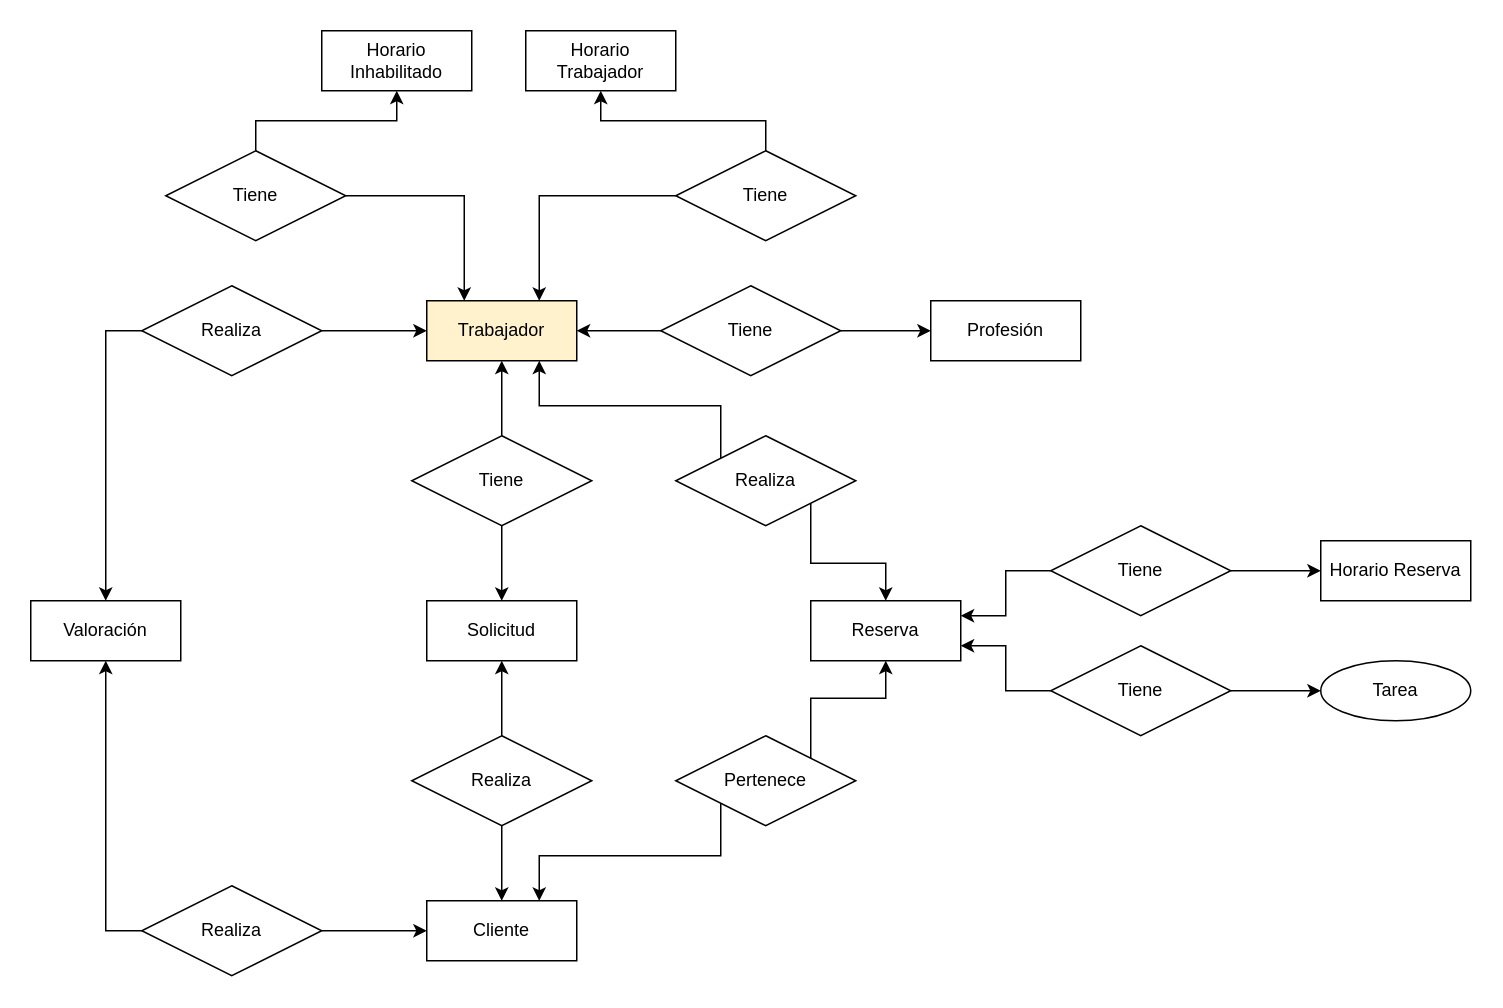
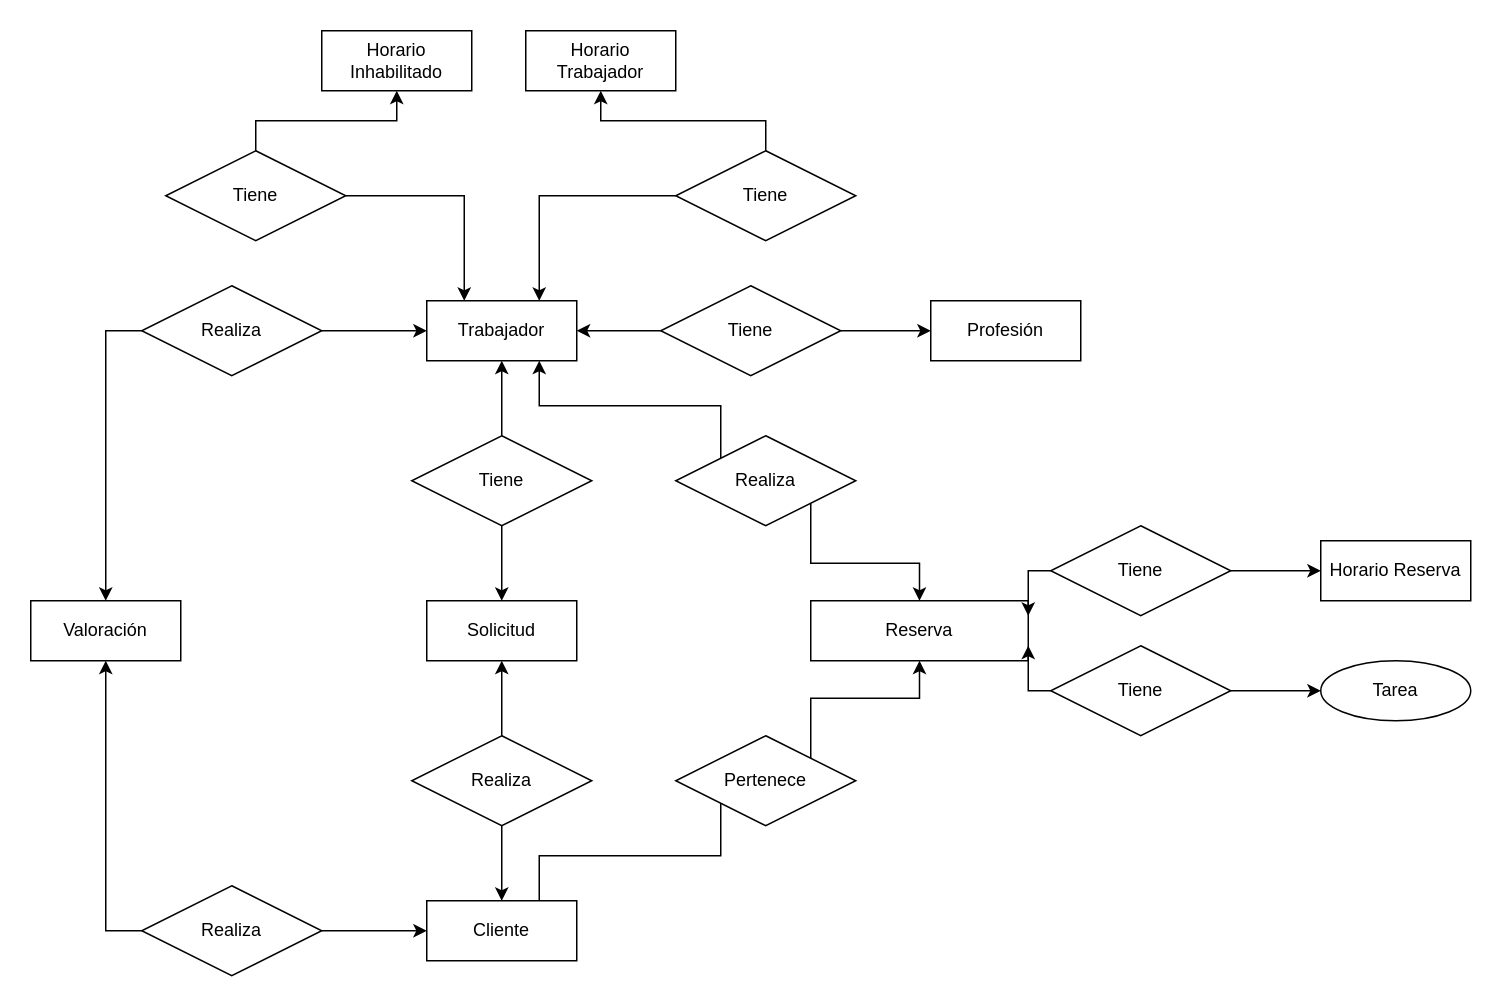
(502, 331) -> (502, 331)
(886, 631) -> (920, 631)
(539, 889) -> (539, 893)
